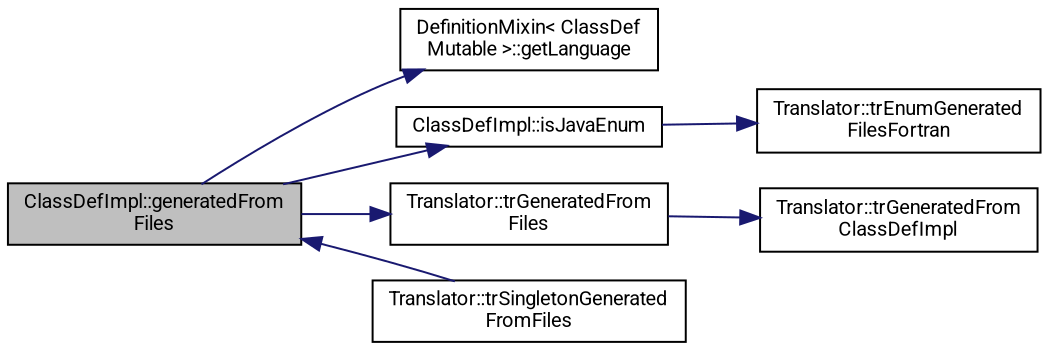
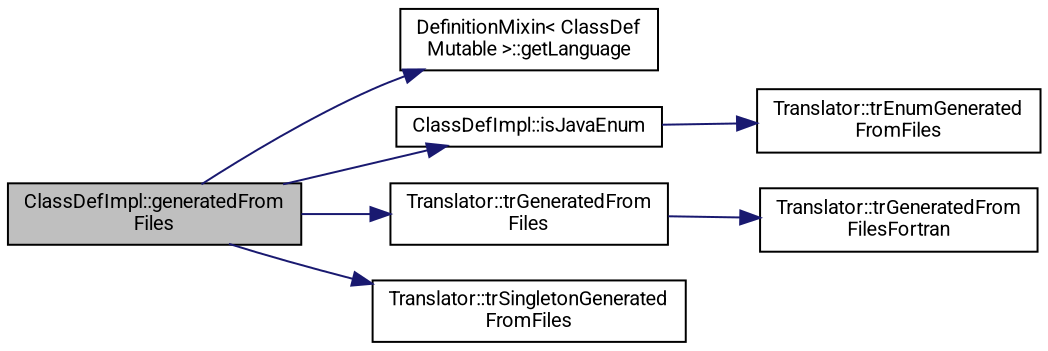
(899, 121) -> (899, 121)
(899, 220) -> (899, 220)
(388, 262) -> (291, 262)
